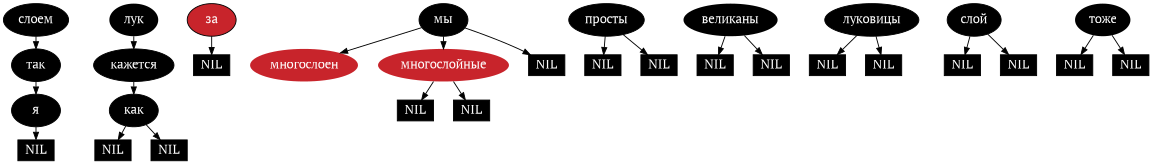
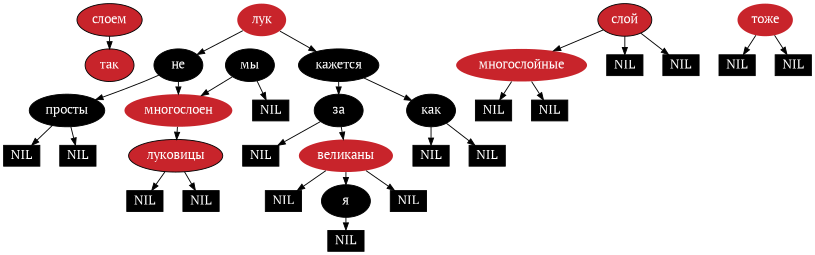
(36, 20) -> (110, 20)
(134, 20) -> (262, 20)
(212, 20) -> (339, 110)
(731, 20) -> (346, 156)
(872, 20) -> (176, 156)
(974, 20) -> (625, 20)
(1103, 20) -> (765, 20)
(443, 39) -> (582, 39)
(36, 65) -> (110, 65)
none -> (178, 65)
(36, 84) -> (346, 175)
none -> (339, 84)
none -> (177, 129)
none -> (342, 129)
